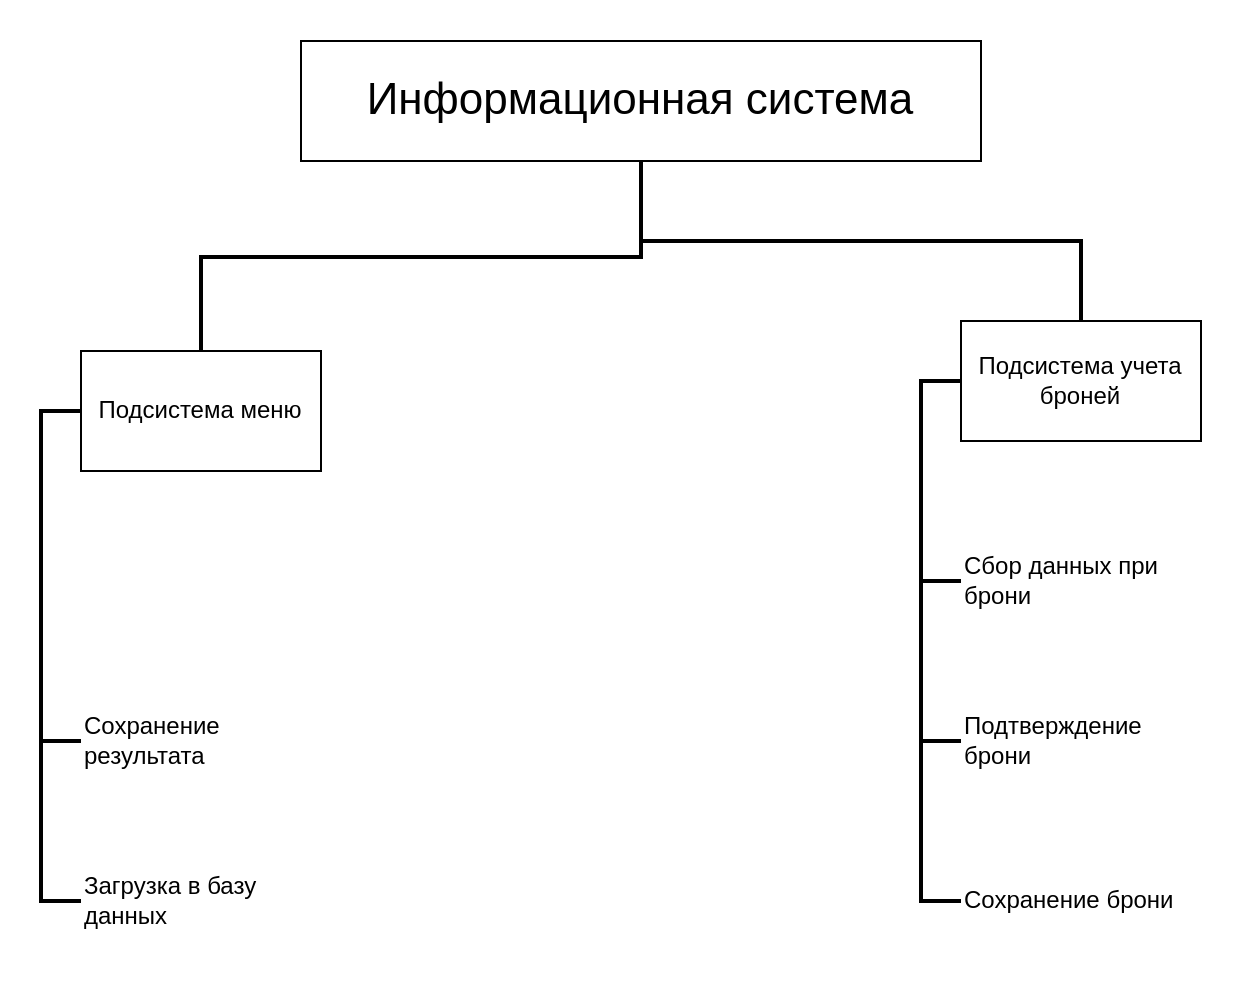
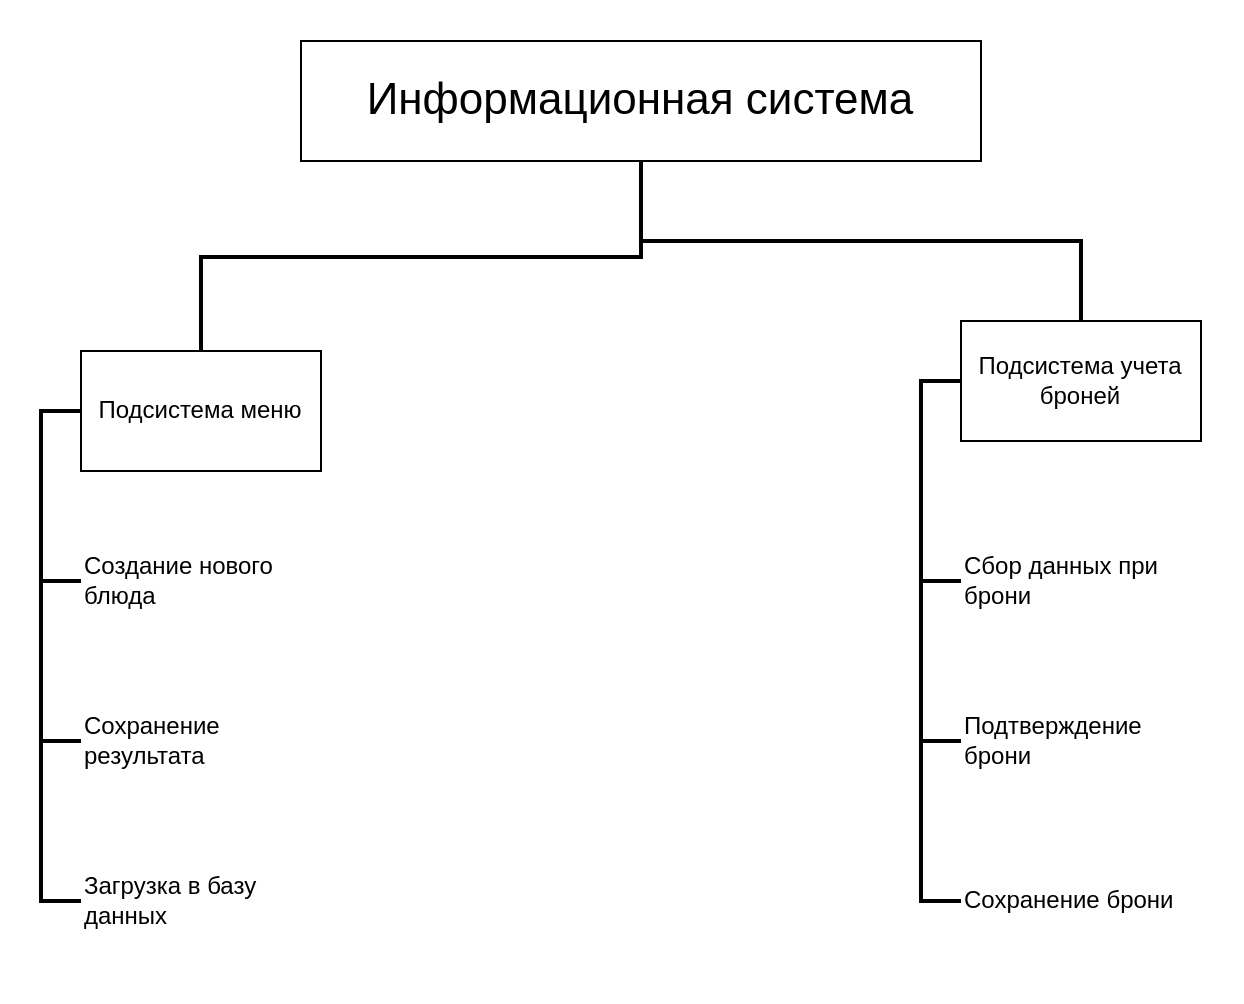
none -> (63, 581)
none -> (201, 581)
